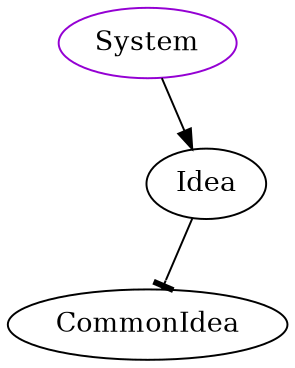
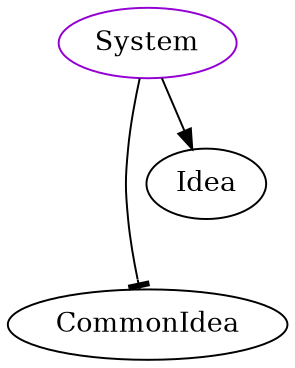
(179, 249) -> (126, 179)
